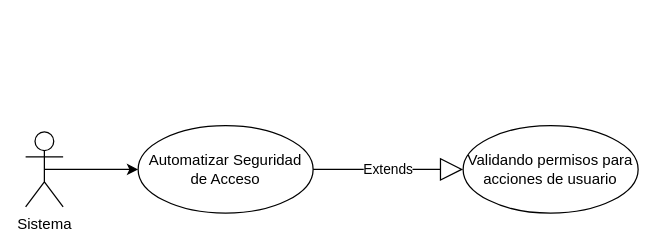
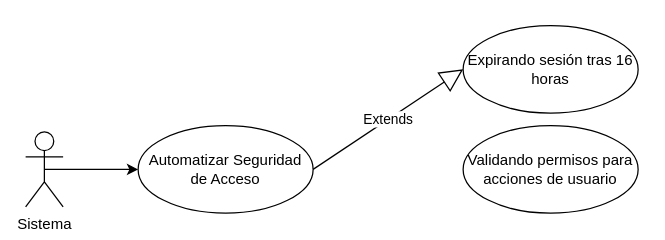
none -> (551, 69)
none -> (380, 125)
(379, 169) -> none
